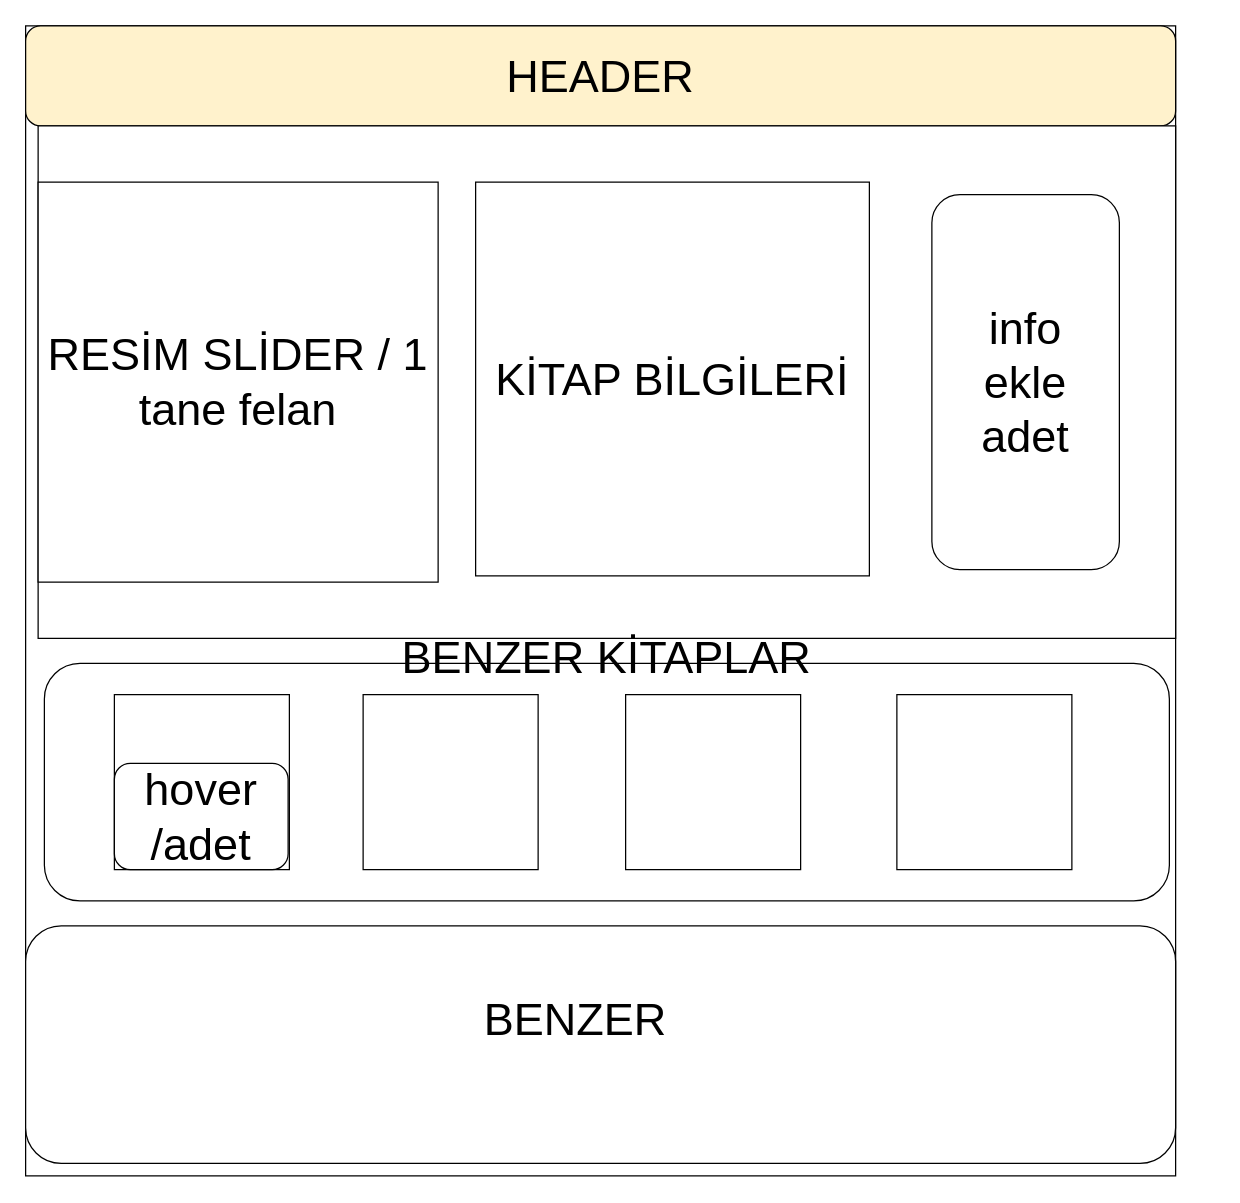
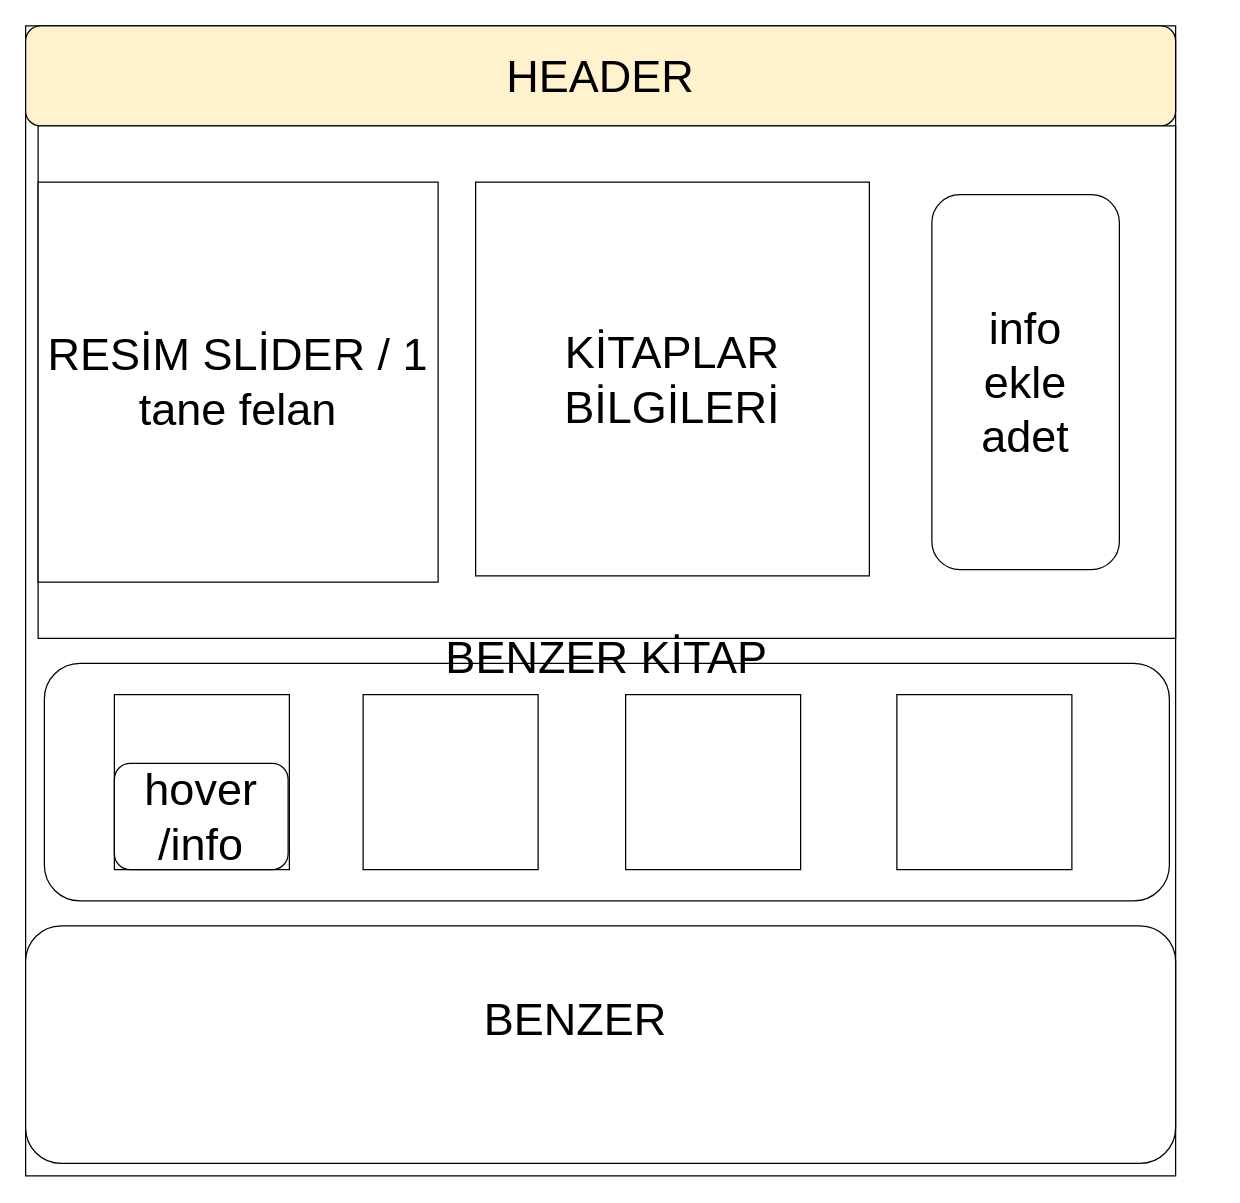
(673, 379) -> (673, 379)
(607, 657) -> (607, 657)
(201, 817) -> (201, 817)
